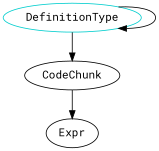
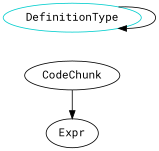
(72, 43) -> none
